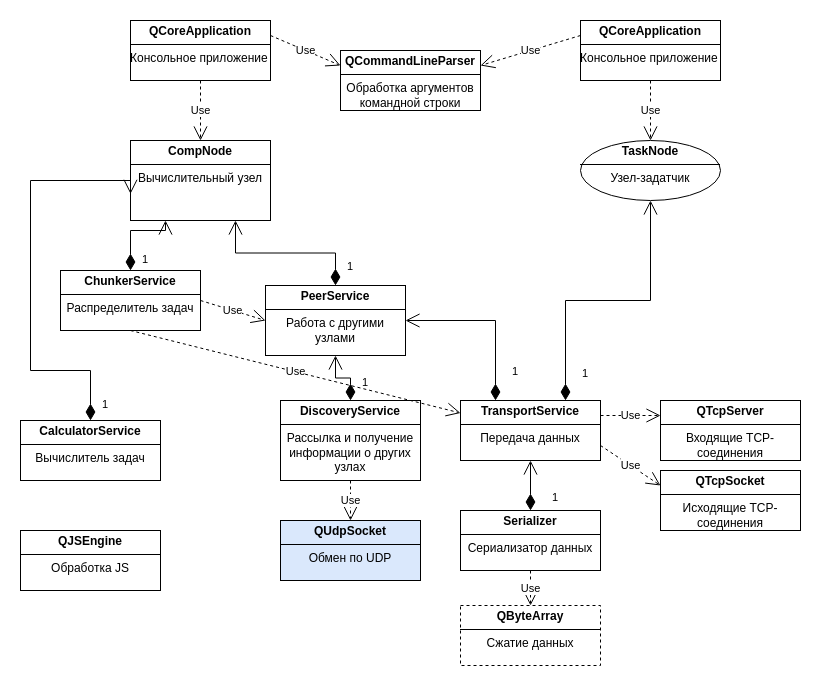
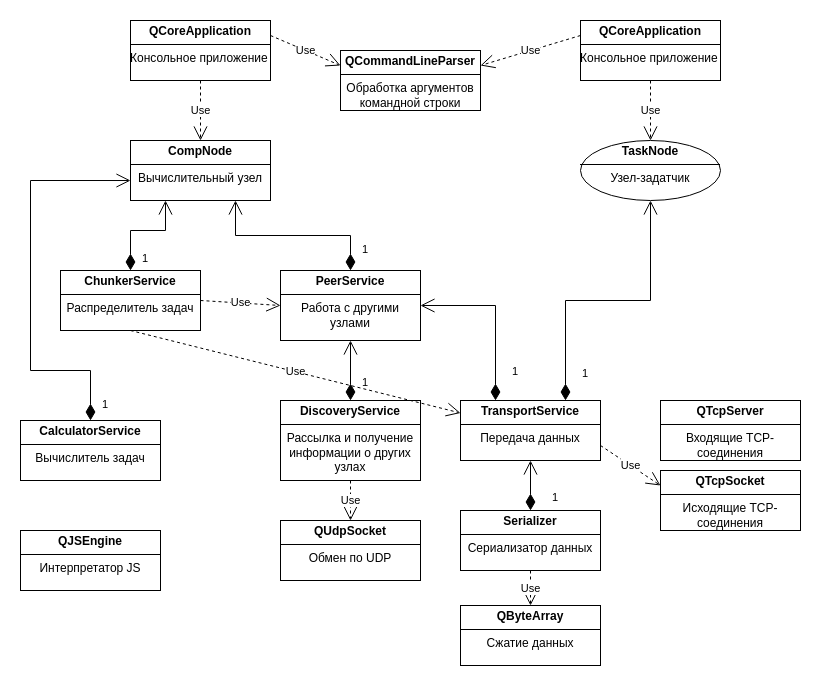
(201, 181) -> (201, 171)
(336, 321) -> (351, 306)
(629, 416) -> none
(59, 545) -> (73, 545)
(351, 551) -> (351, 551)
(531, 636) -> (531, 636)
